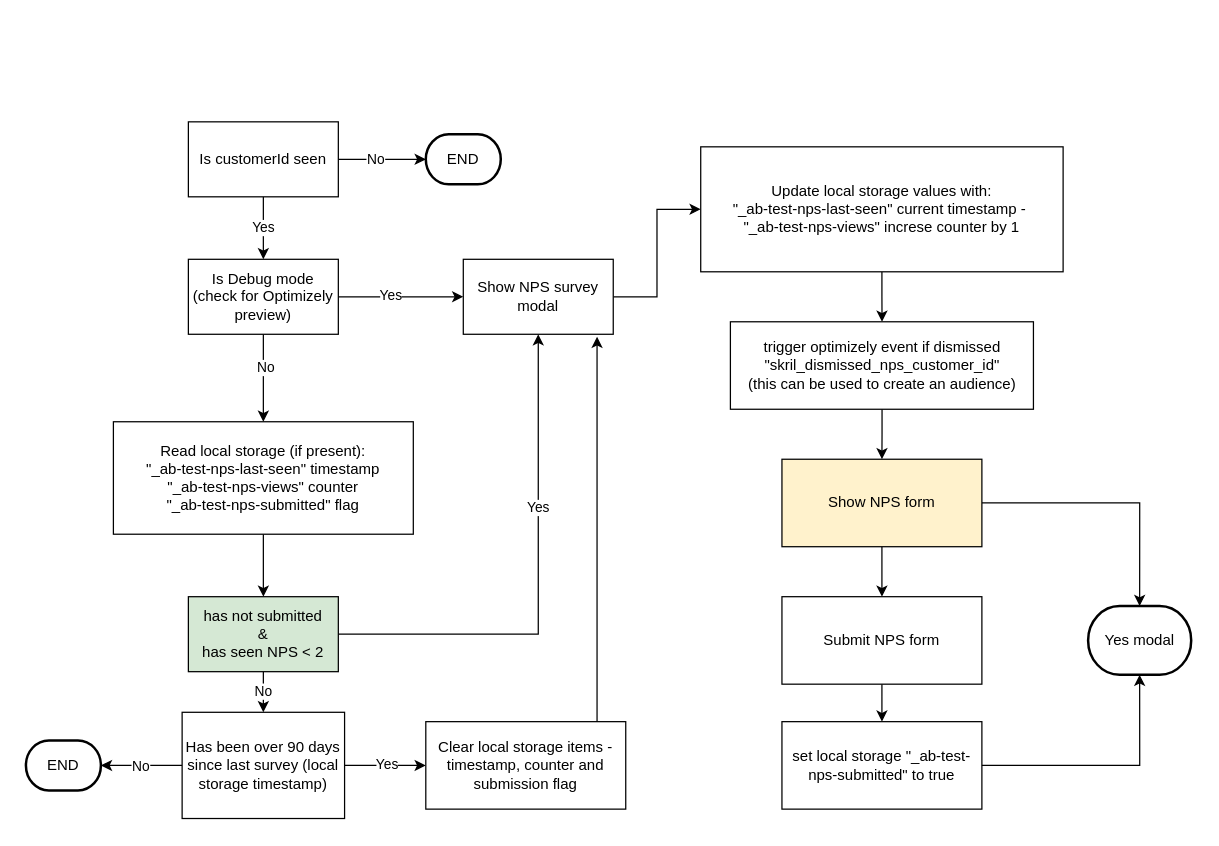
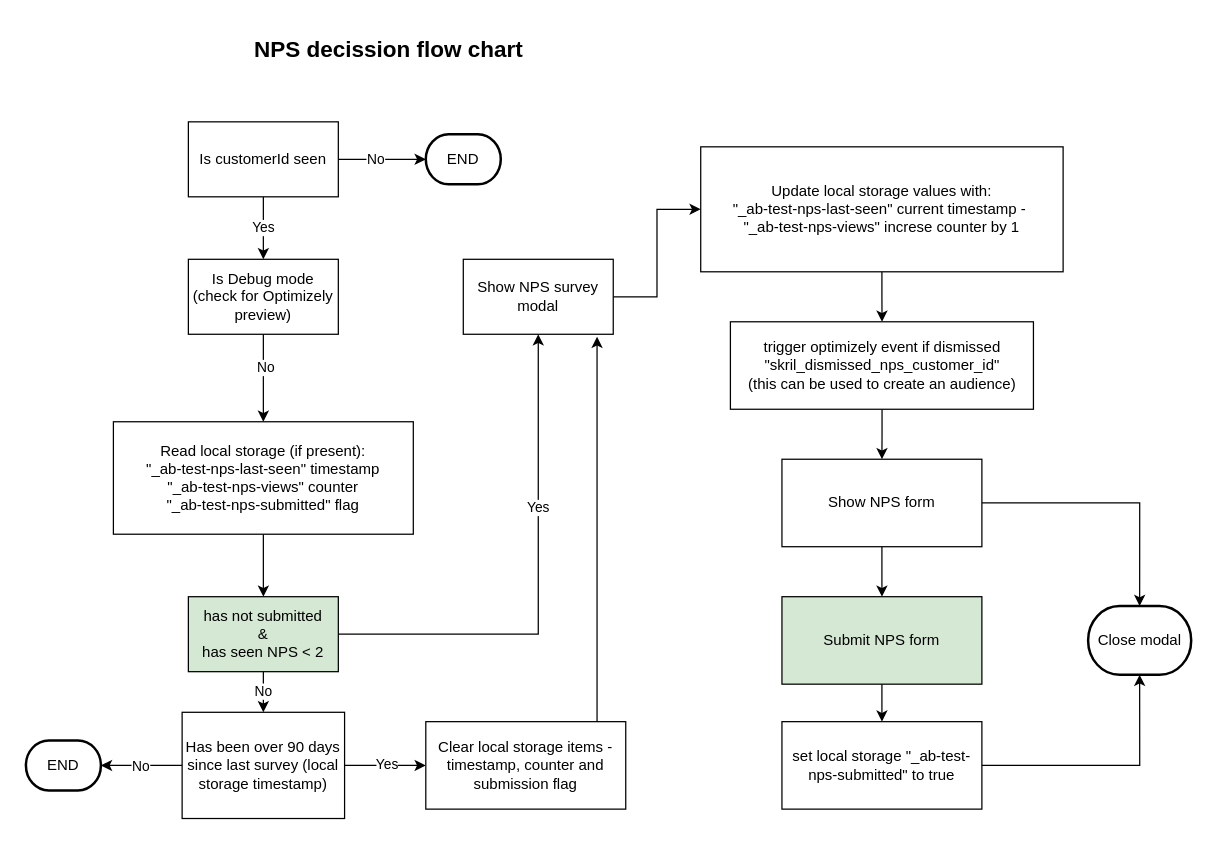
none -> (388, 51)
(396, 297) -> none
(882, 503) -> (882, 503)
(882, 641) -> (882, 641)
(1140, 641) -> (1140, 641)
